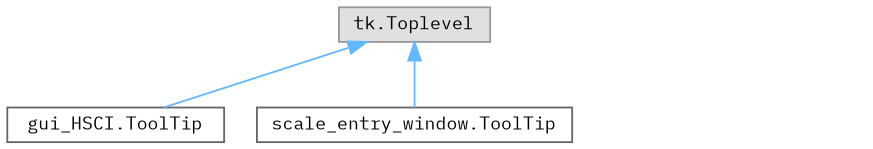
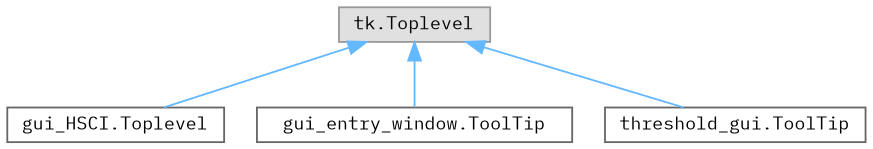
(116, 125) -> (116, 125)
(415, 125) -> (415, 125)
none -> (735, 125)
